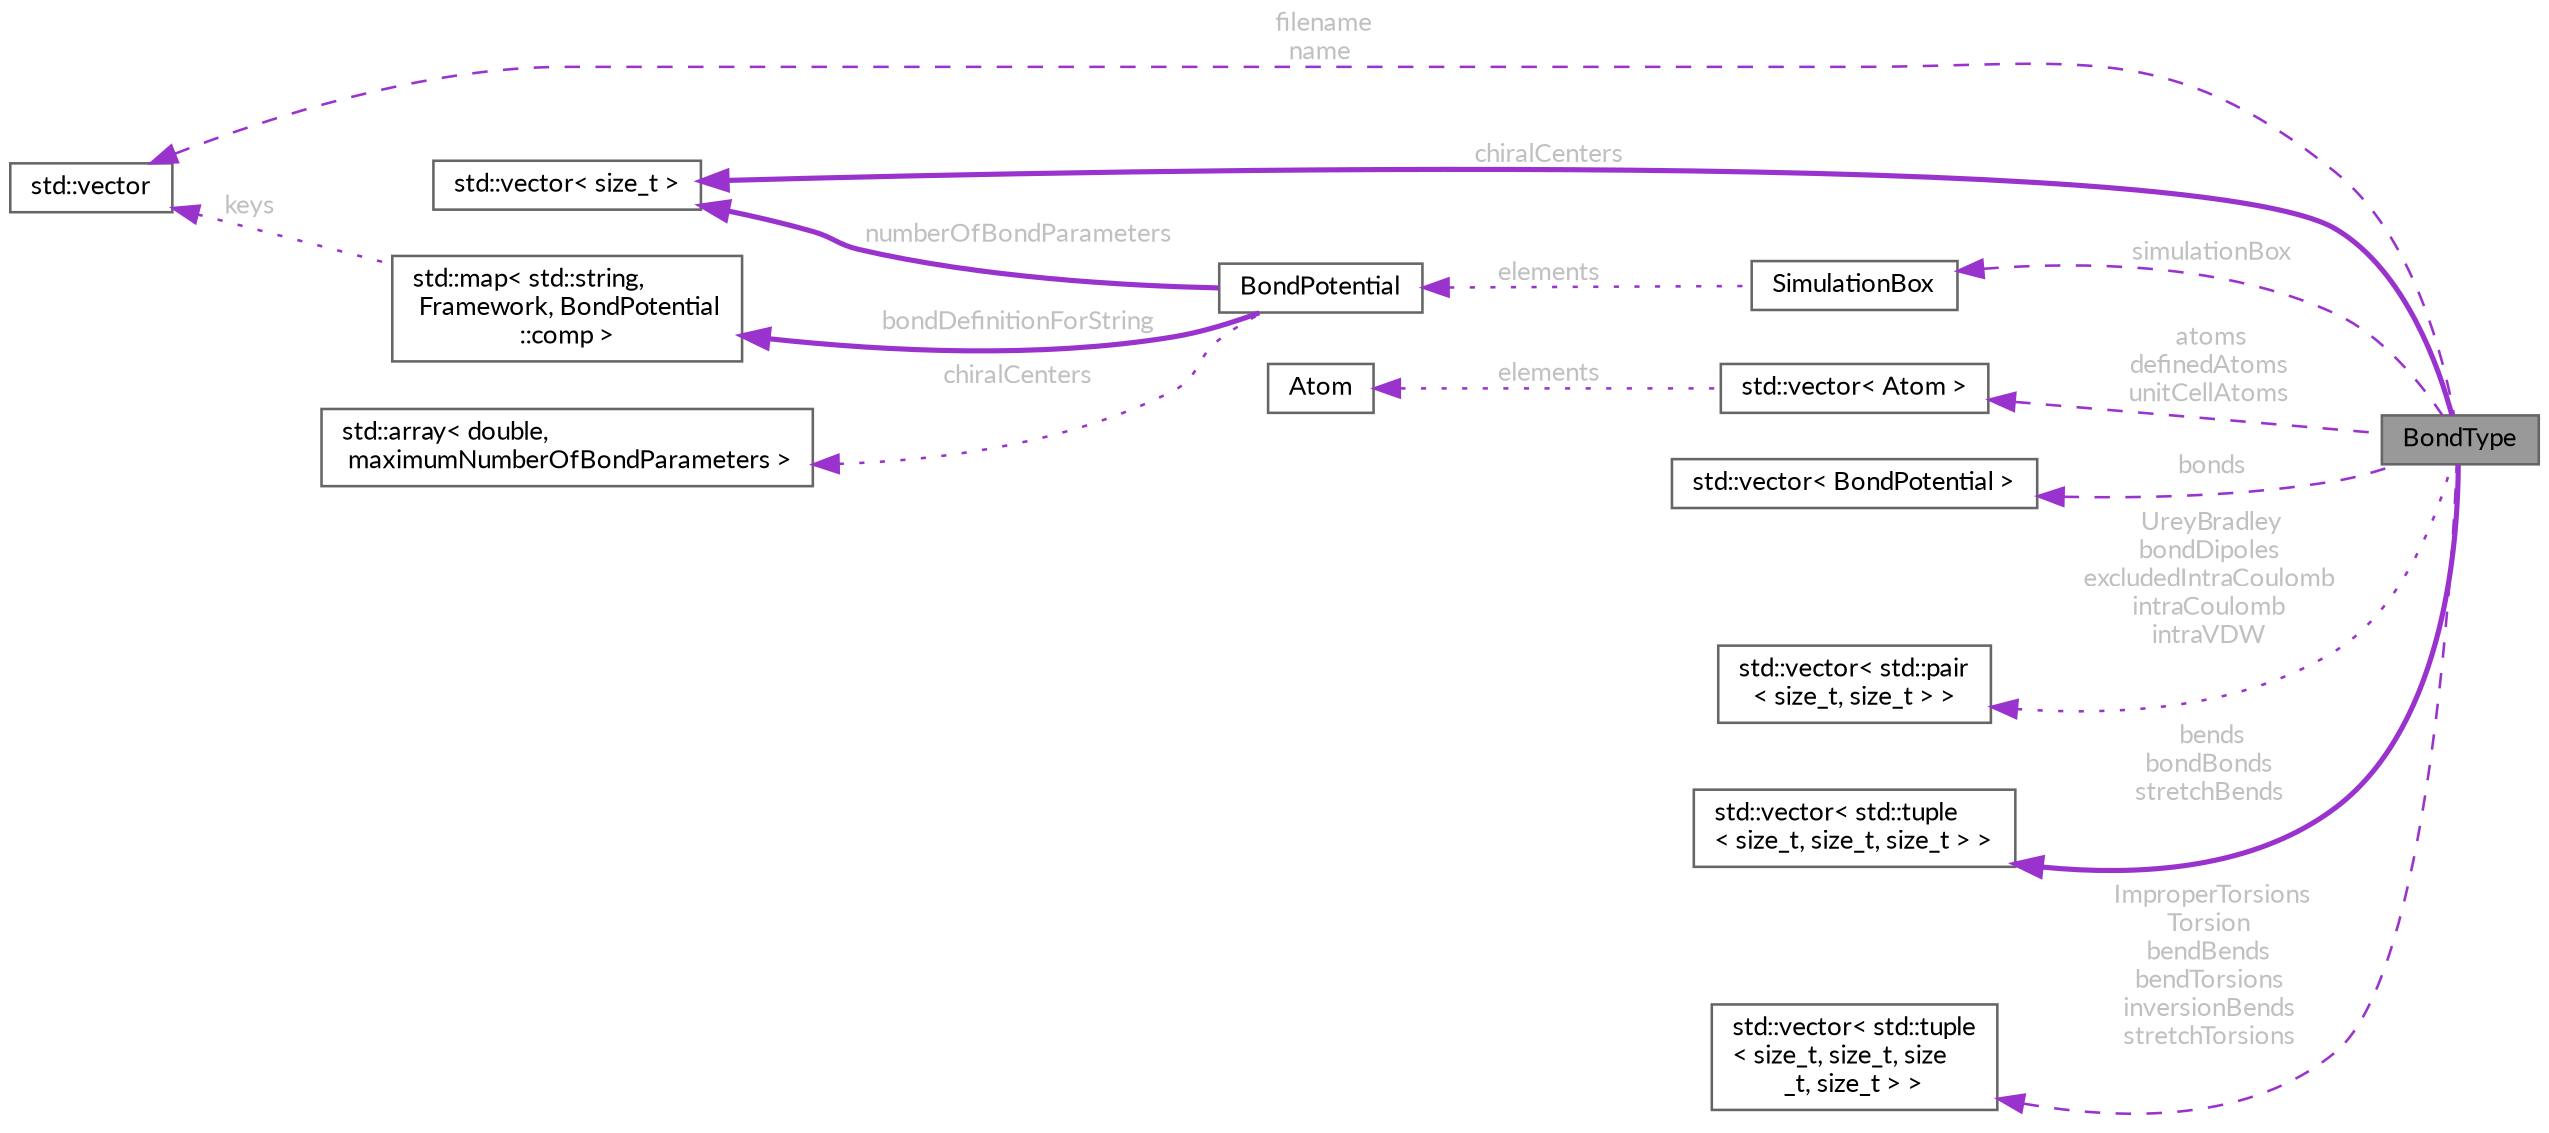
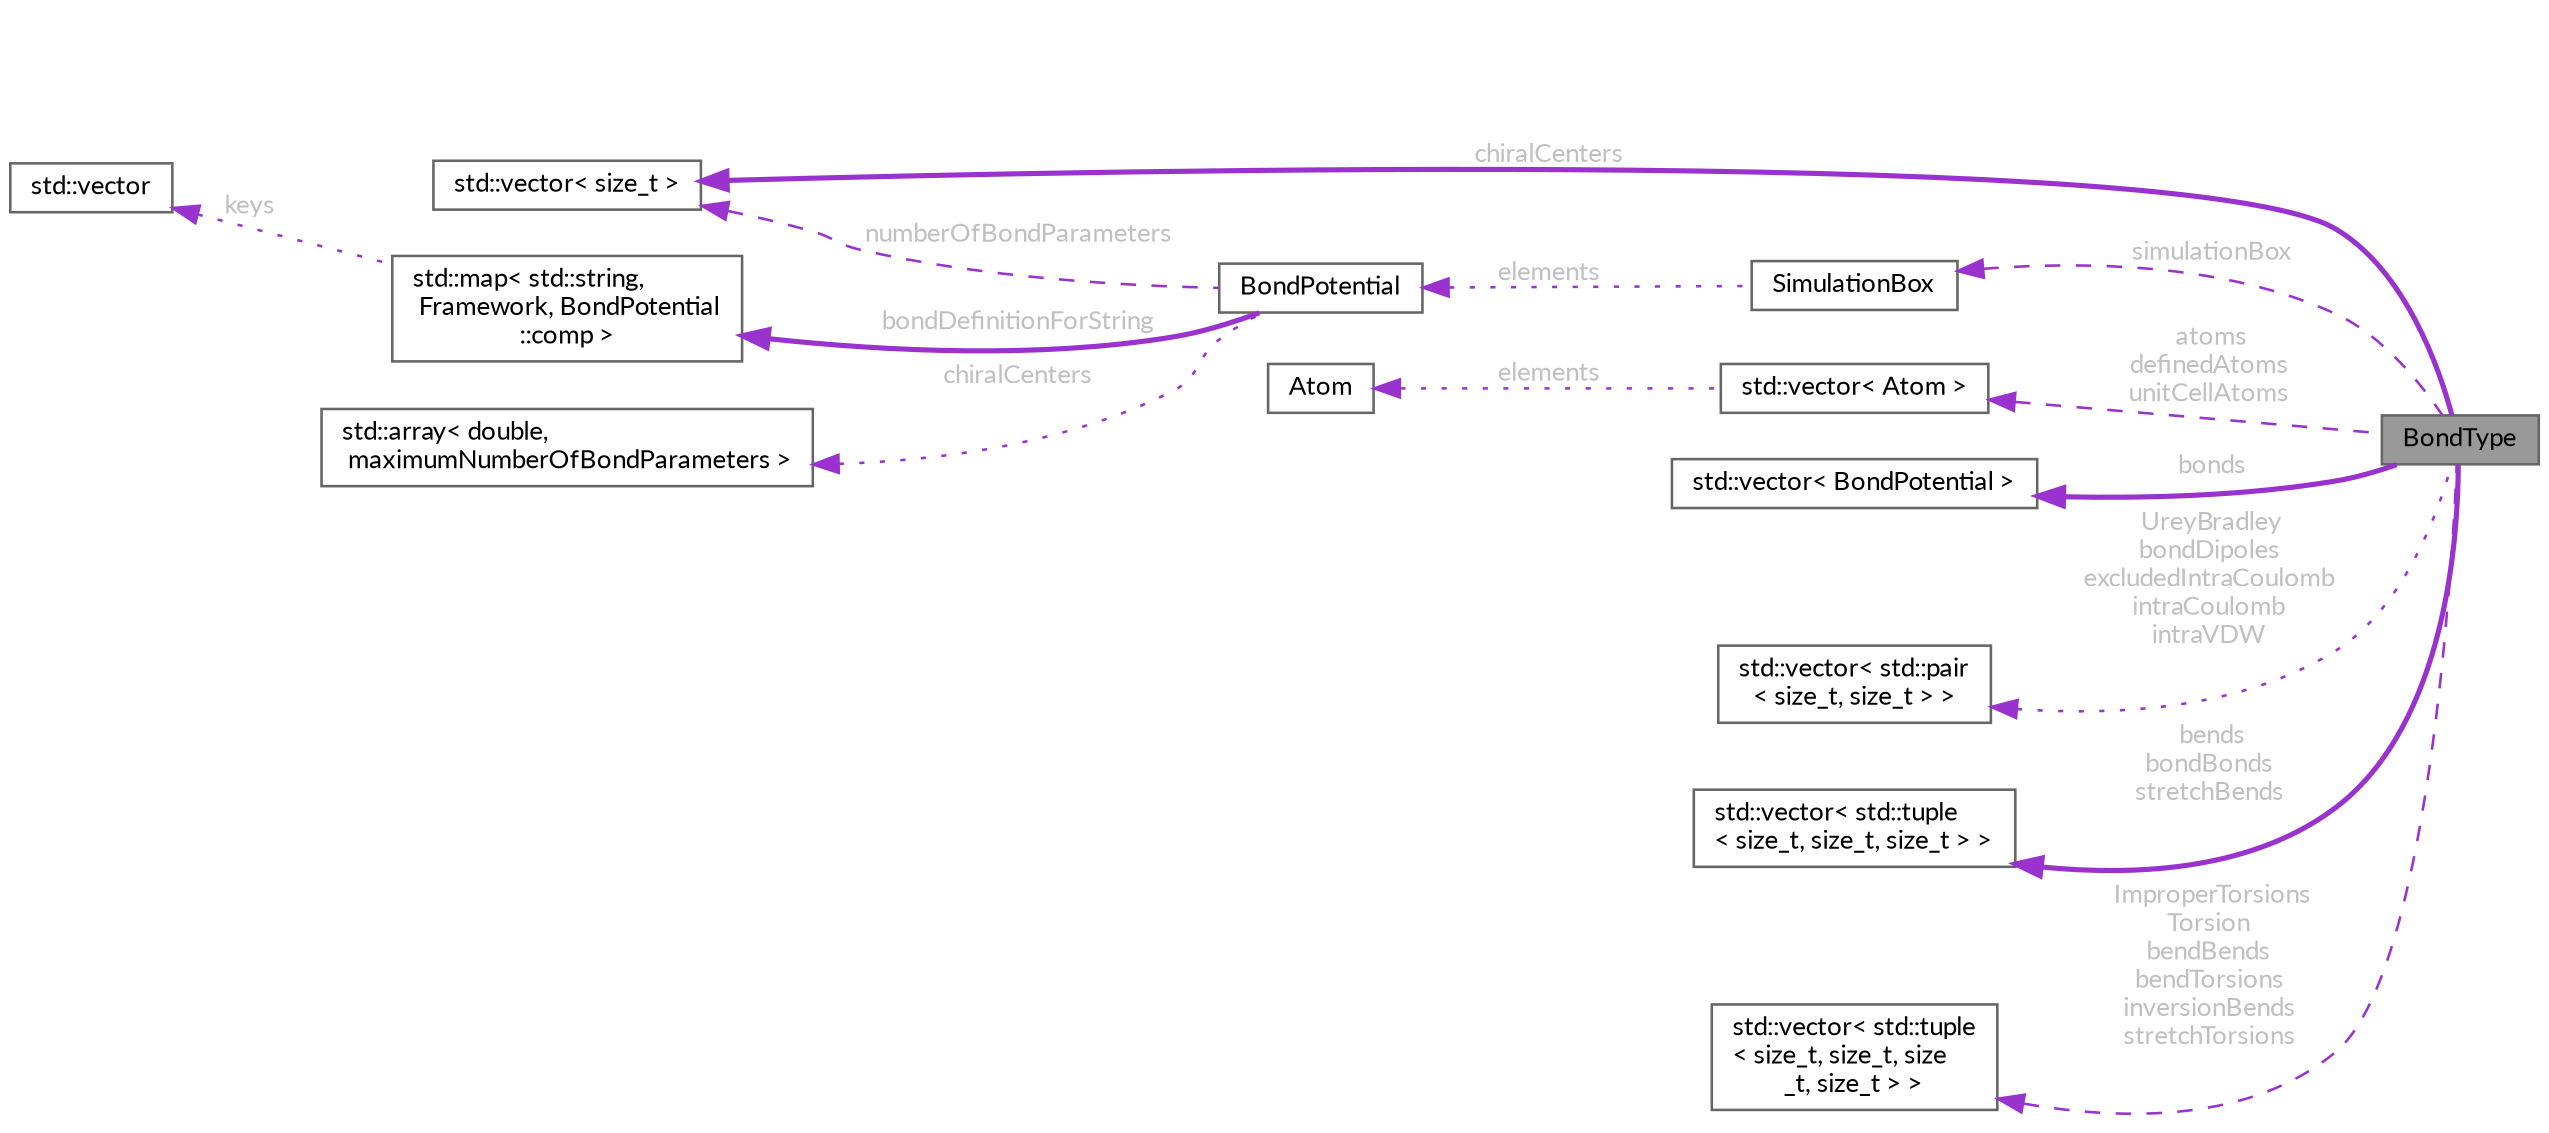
(1400, 67) -> none
(970, 269) -> (970, 269)
(2232, 493) -> (2232, 493)
